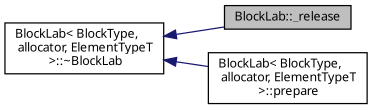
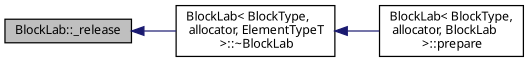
(200, 31) -> (160, 31)
(288, 78) -> (451, 31)
